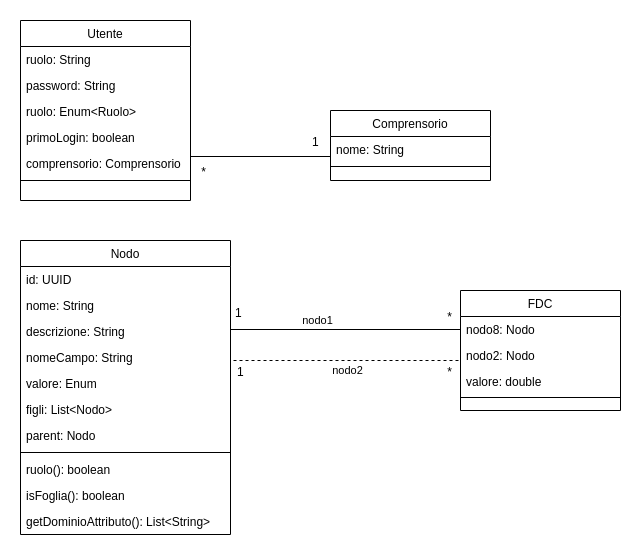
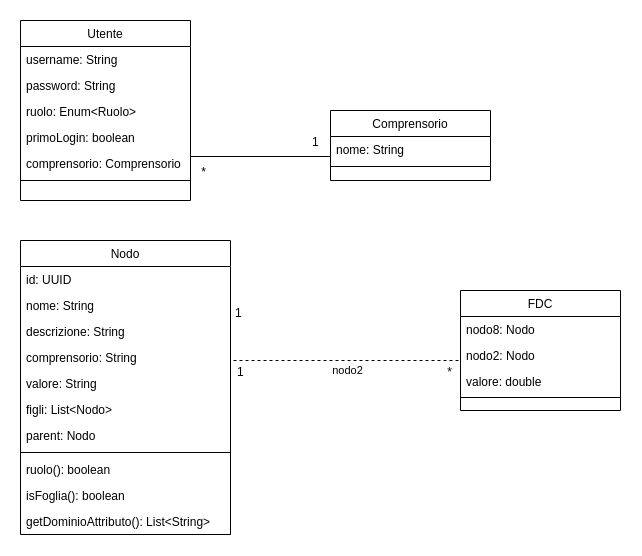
(63, 60) -> (75, 60)
(345, 330) -> none
(78, 358) -> (87, 358)
(62, 384) -> (67, 384)
